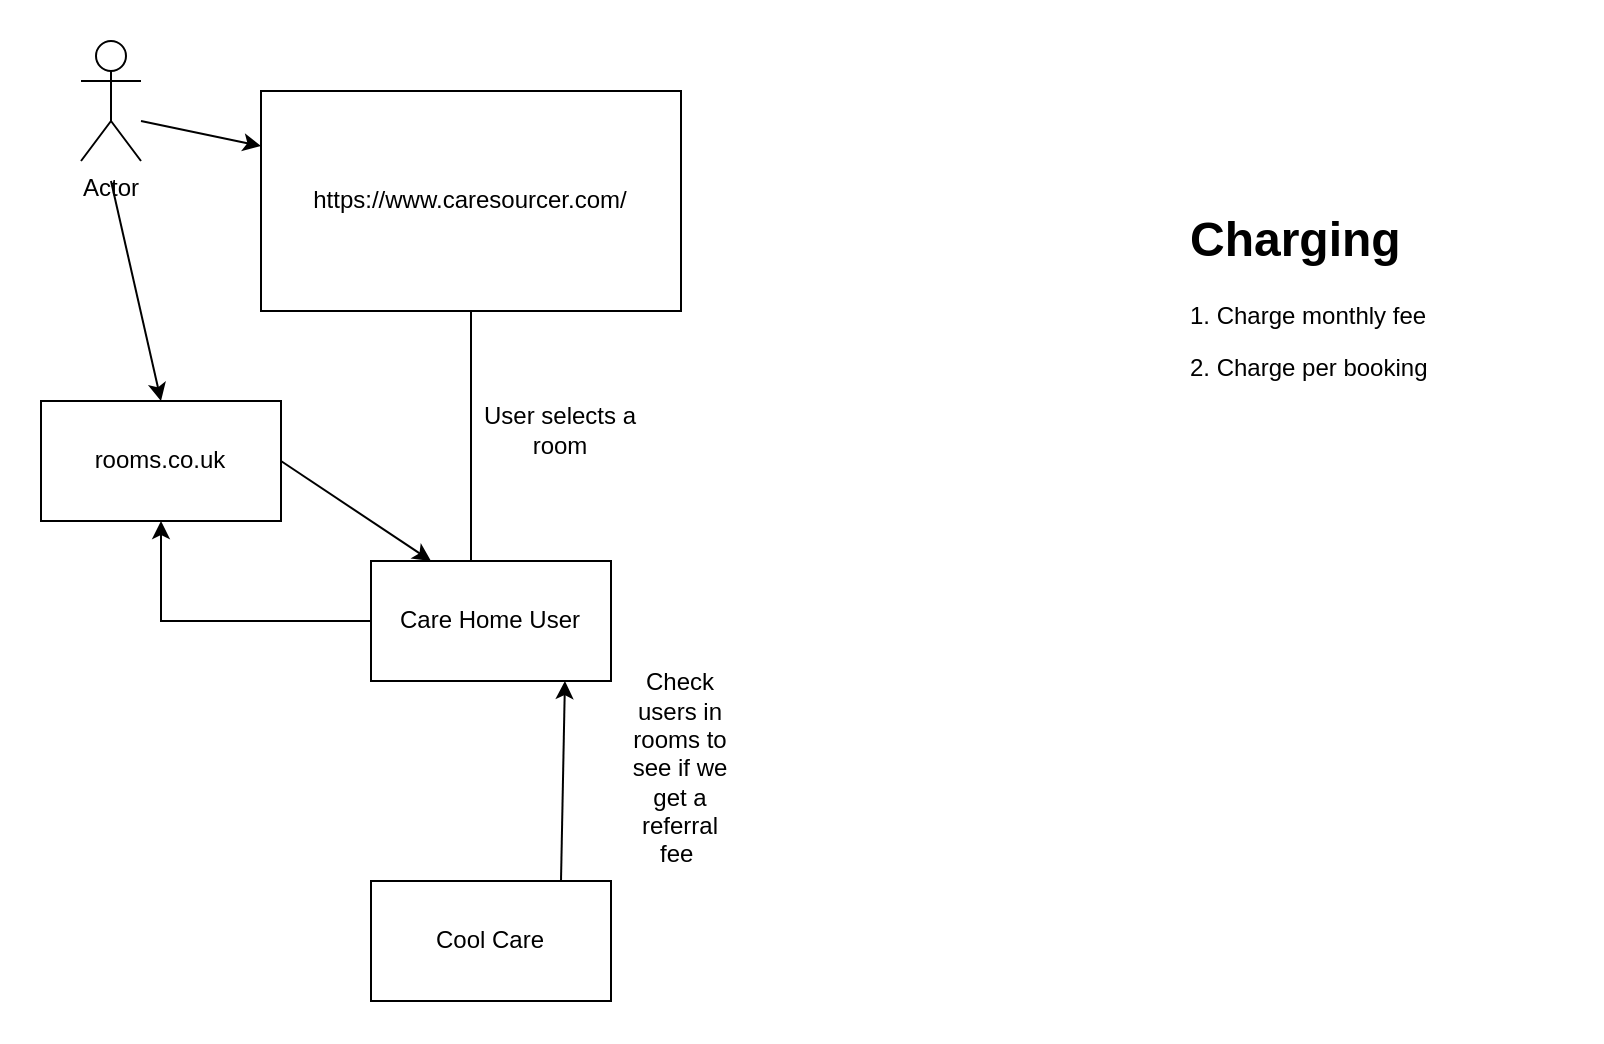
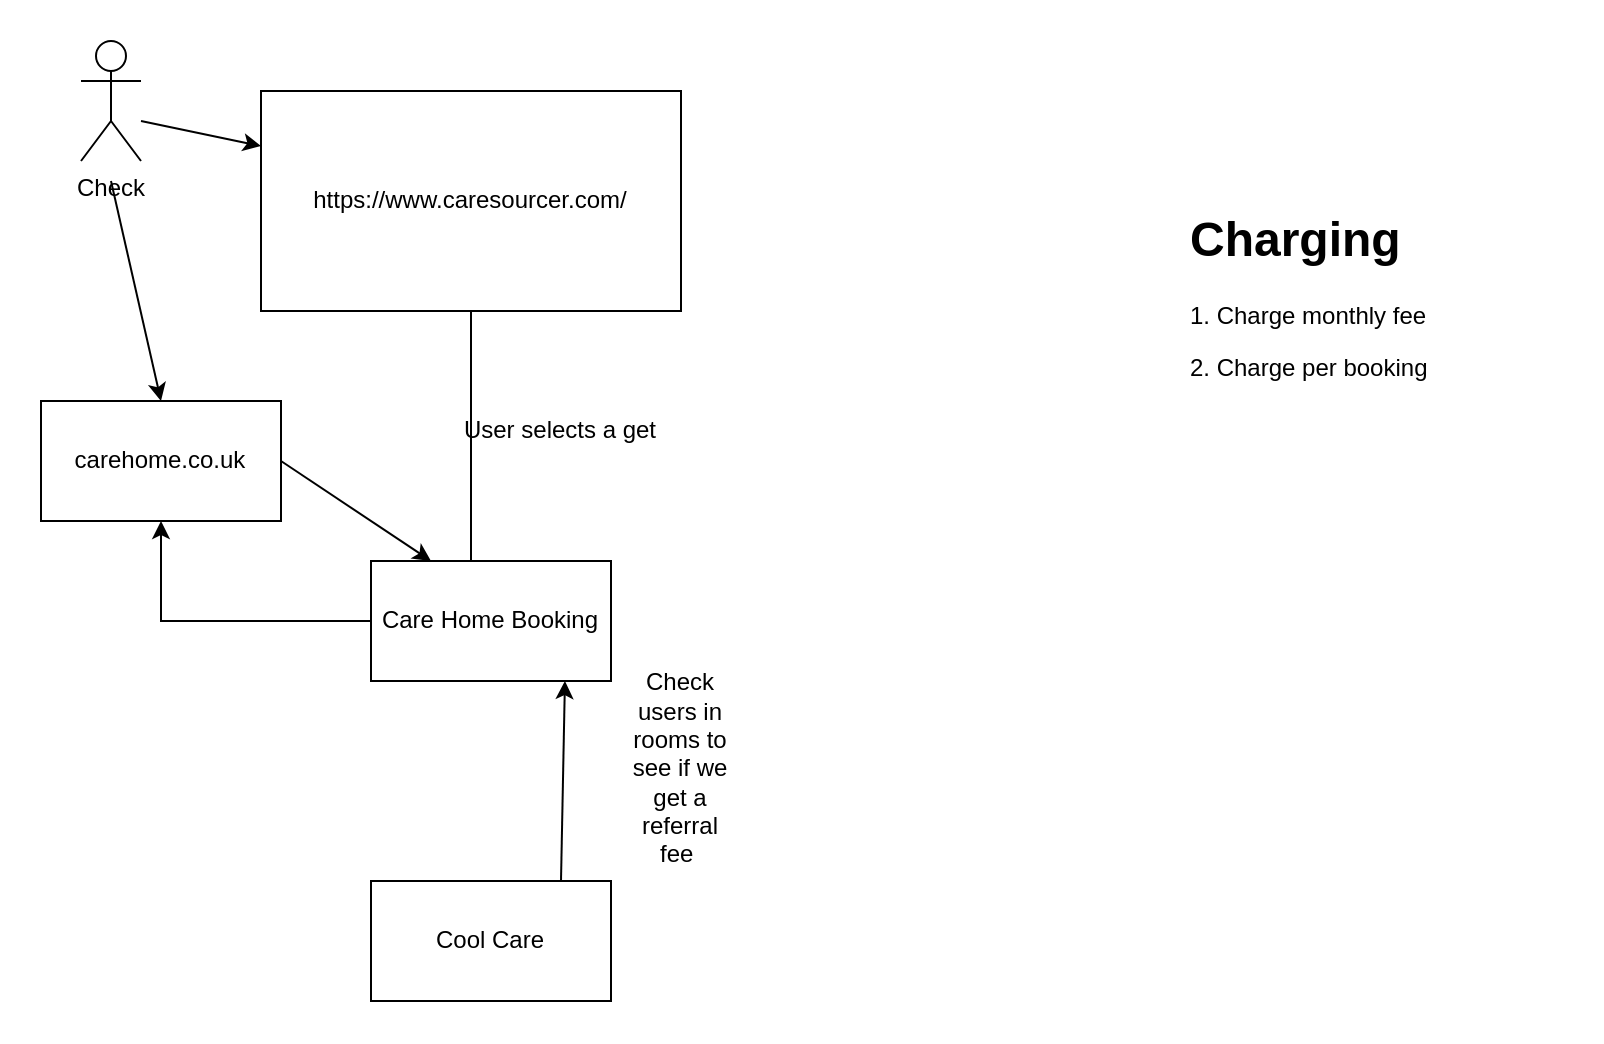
(112, 189) -> (112, 189)
(561, 431) -> (561, 431)
(161, 461) -> (161, 461)
(491, 621) -> (491, 621)
